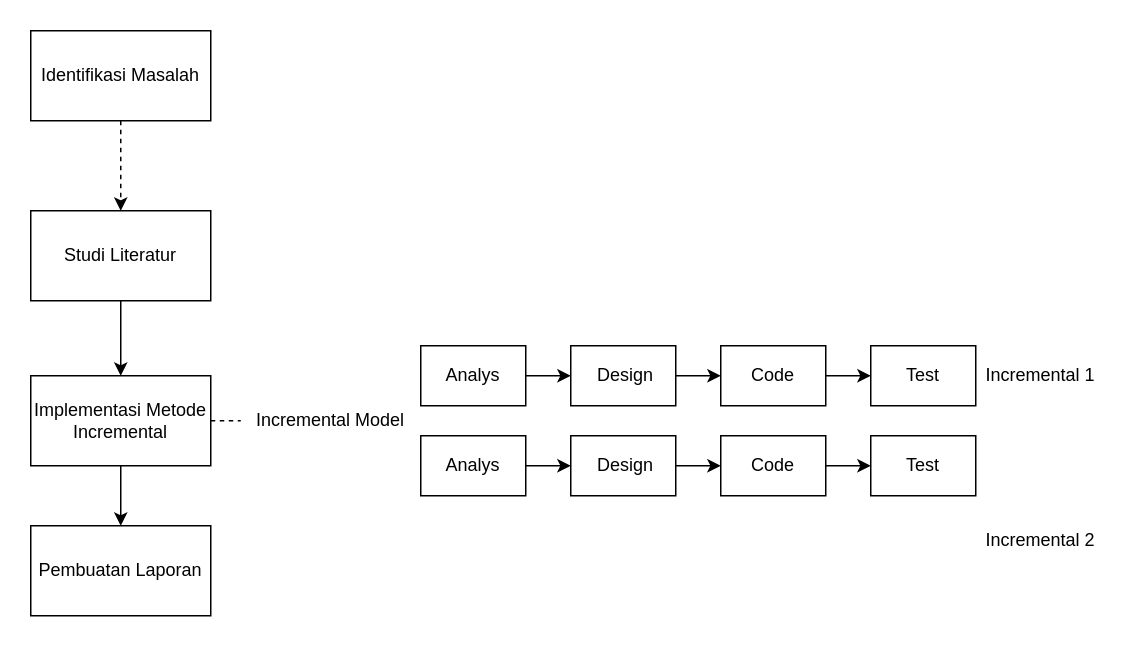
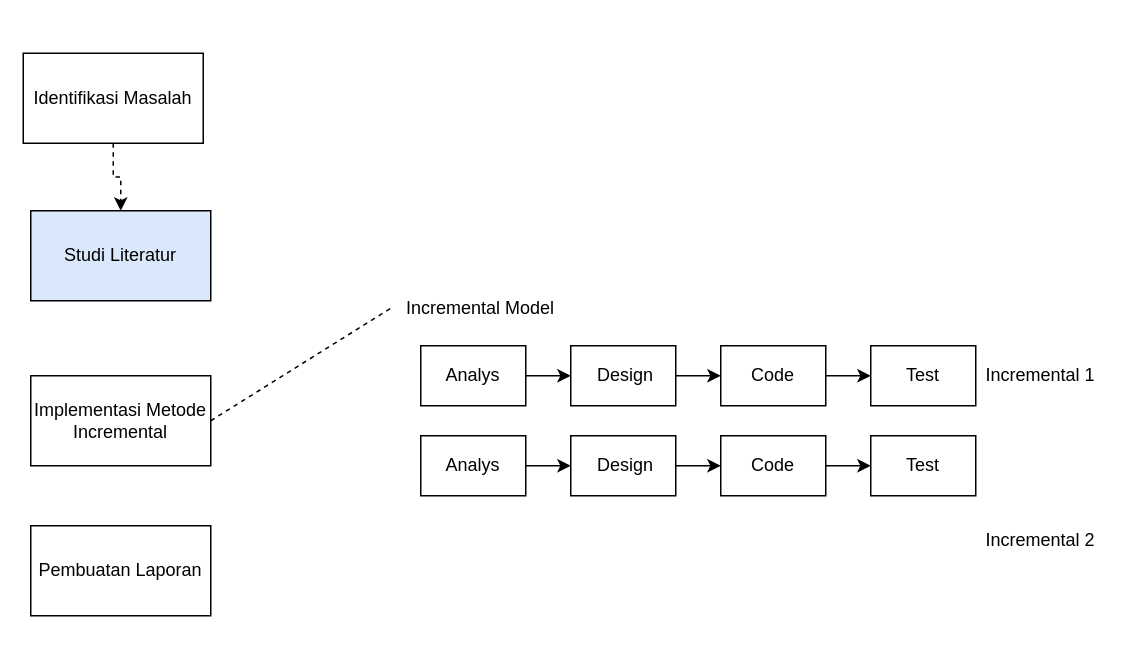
(121, 76) -> (113, 98)
(121, 256) -> (121, 256)
(121, 333) -> none
(331, 421) -> (481, 308)
(121, 491) -> none
